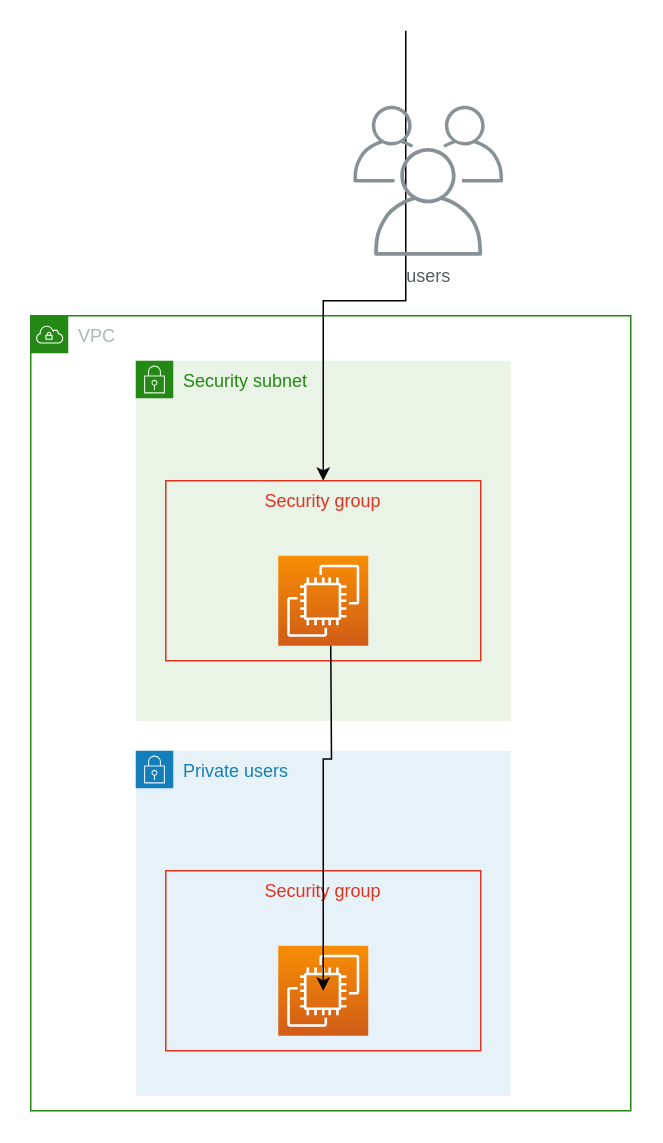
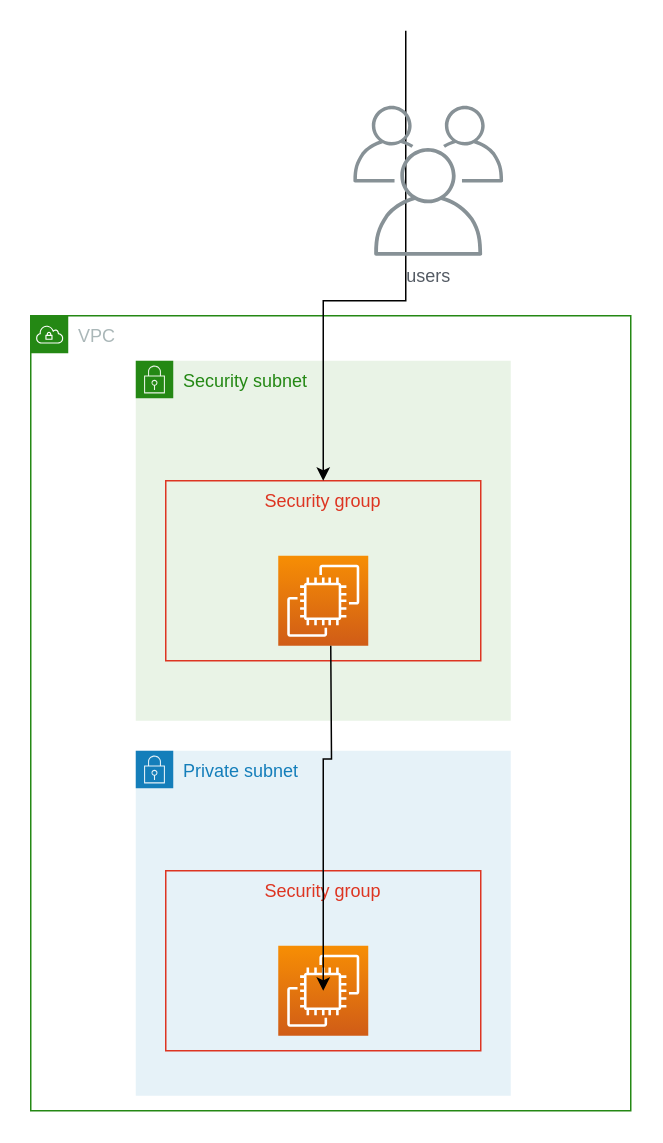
(245, 772) -> (250, 772)
